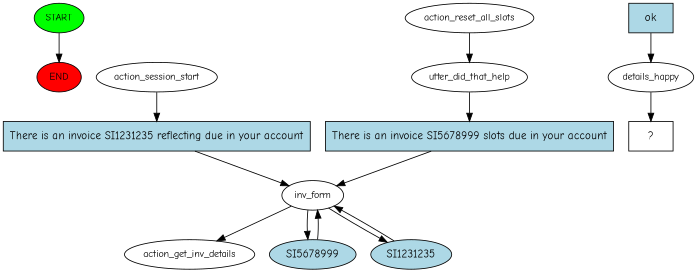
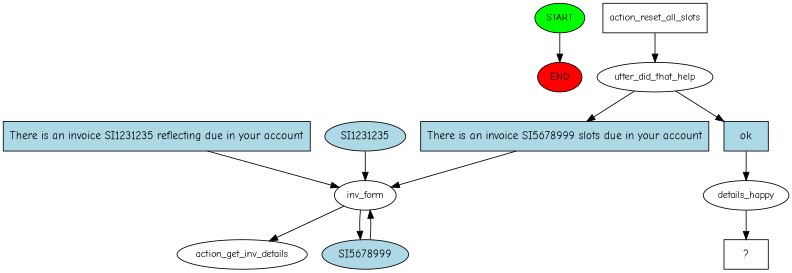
(470, 18) -> (655, 18)
(157, 77) -> none
none -> (696, 104)
(354, 224) -> none
